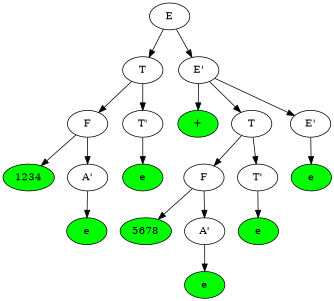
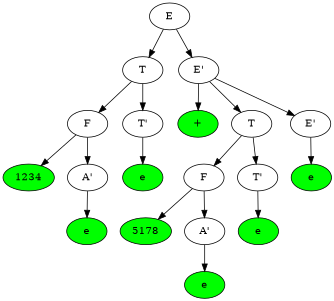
(146, 231) -> (146, 231)
